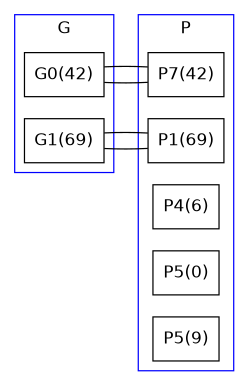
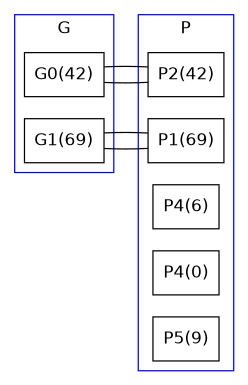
(186, 75) -> (186, 75)
(186, 273) -> (186, 273)
